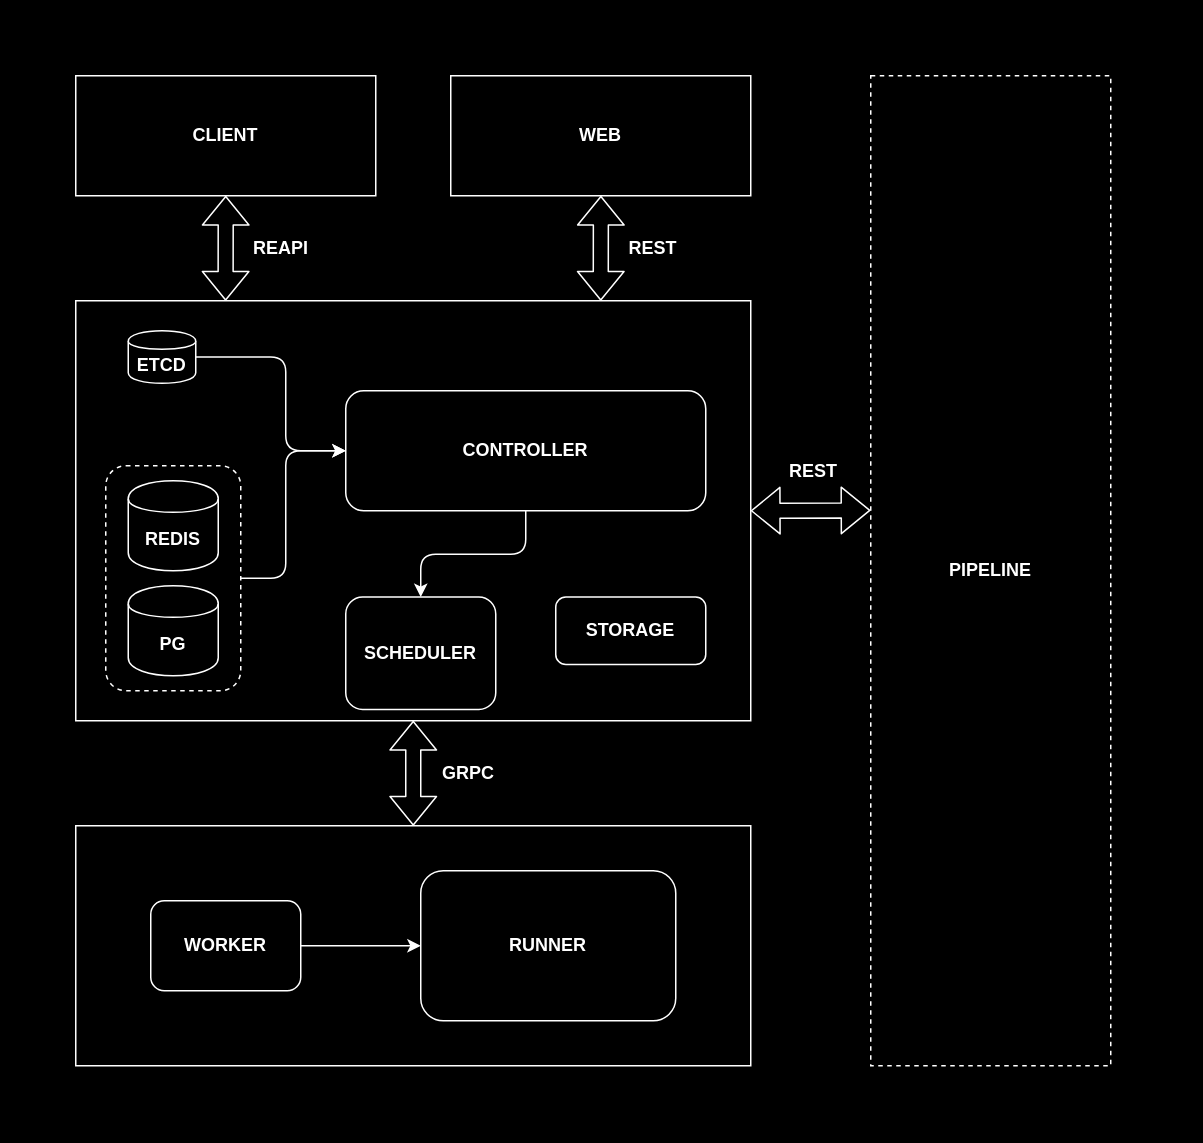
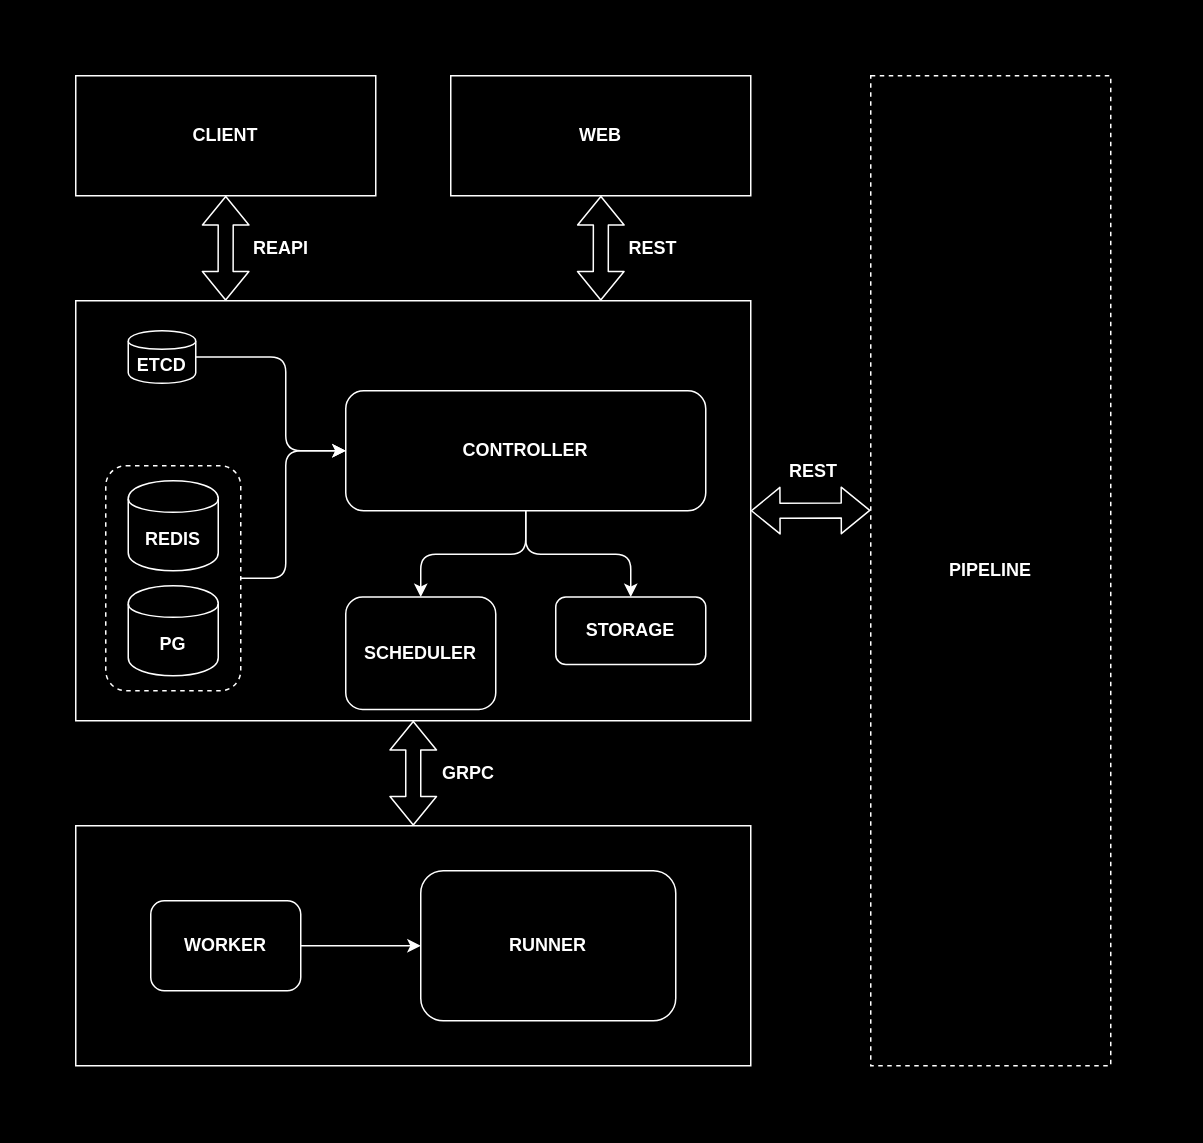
none -> (590, 554)
